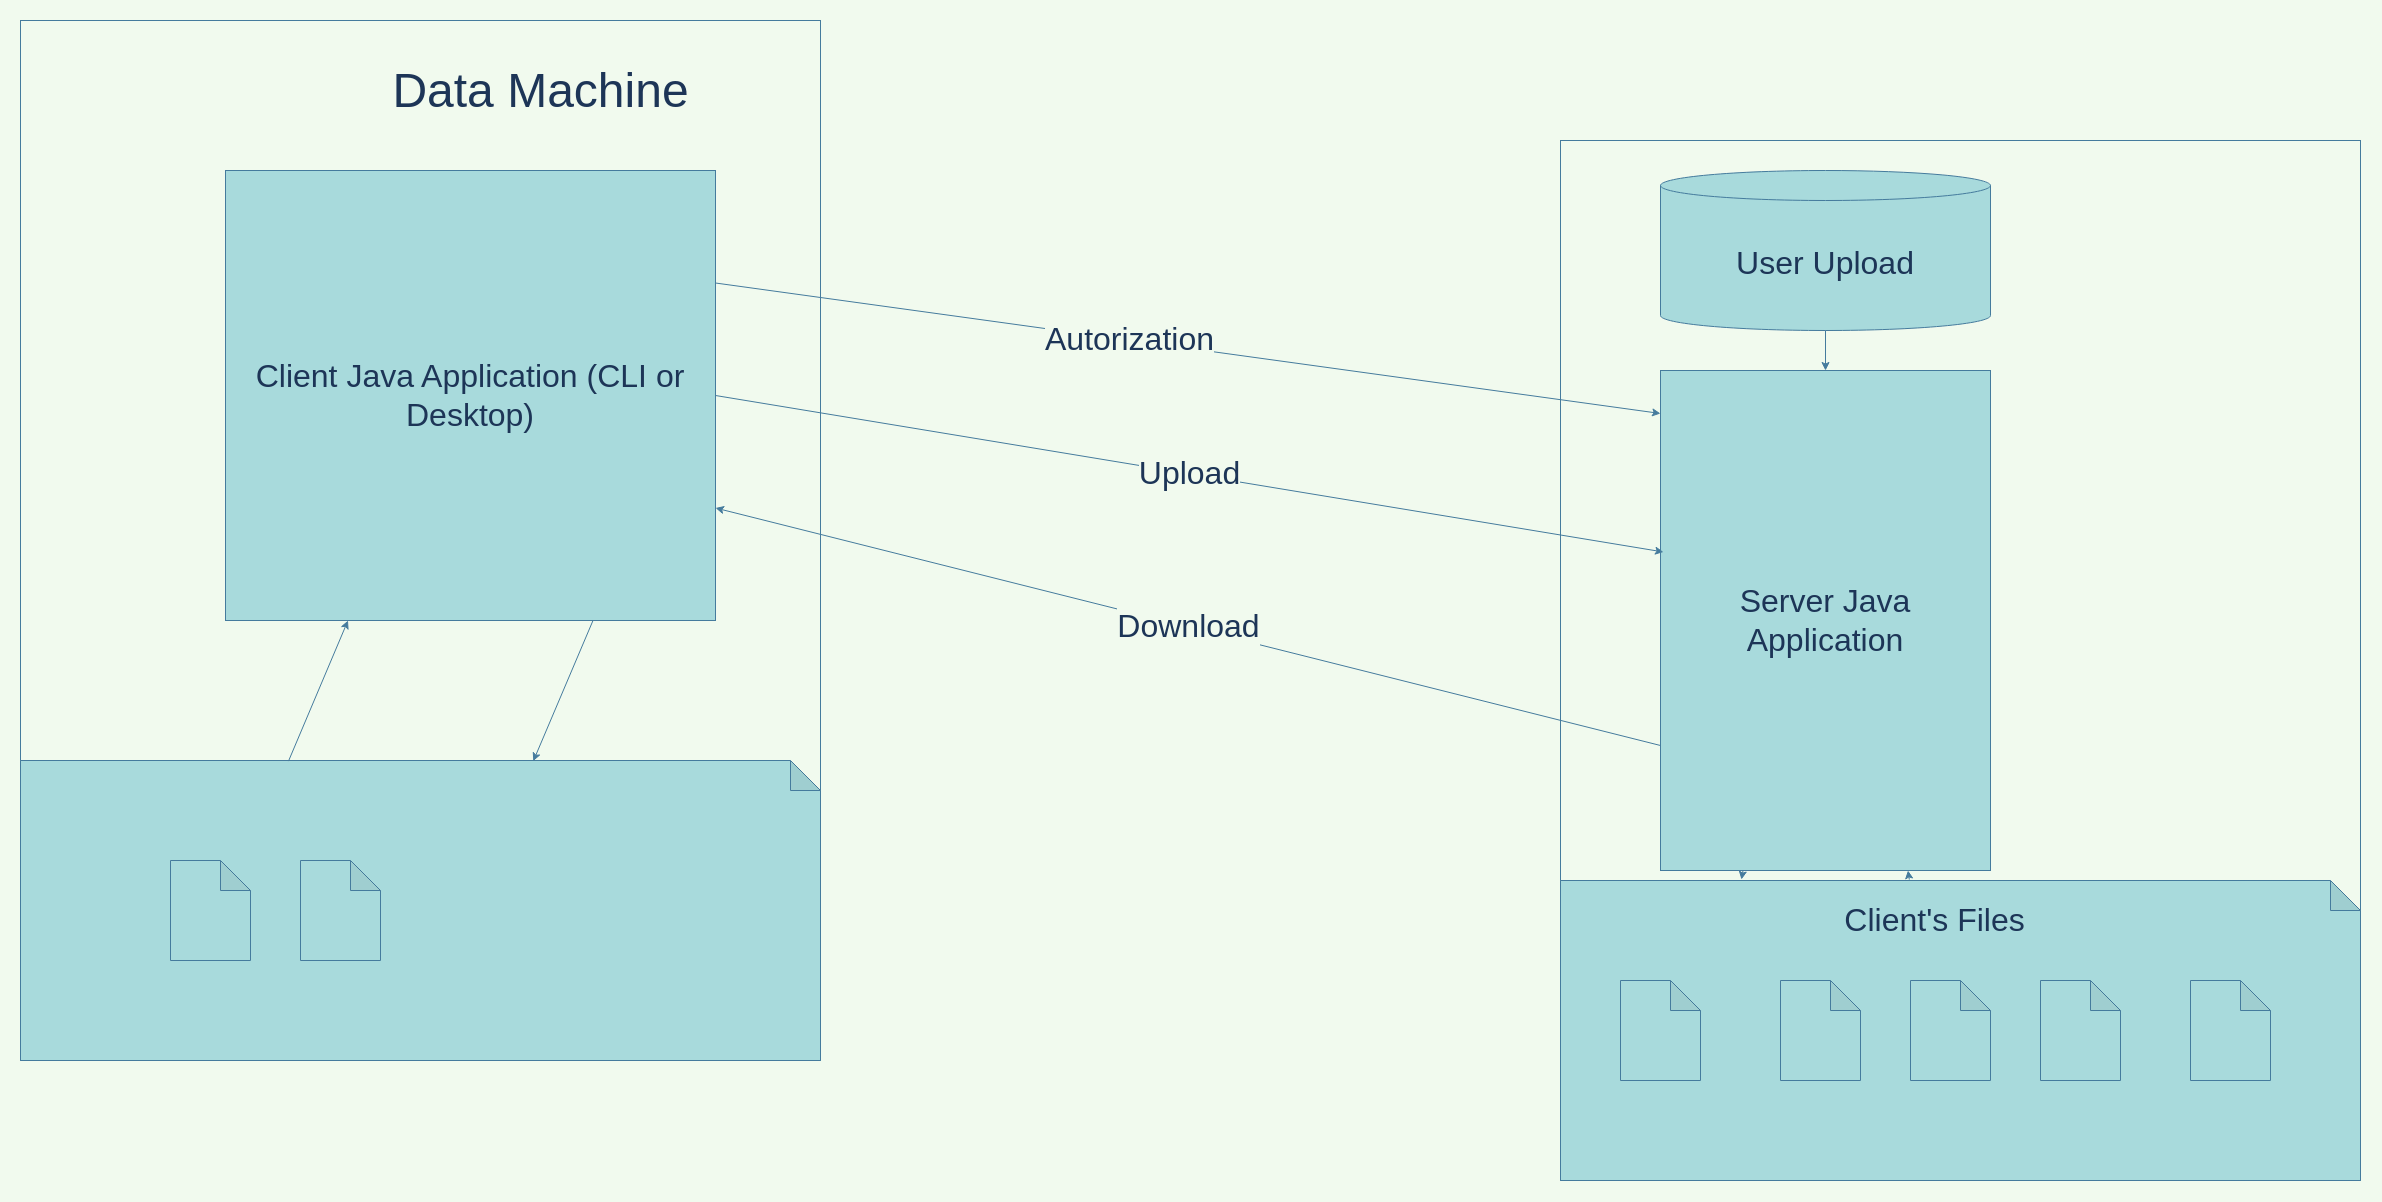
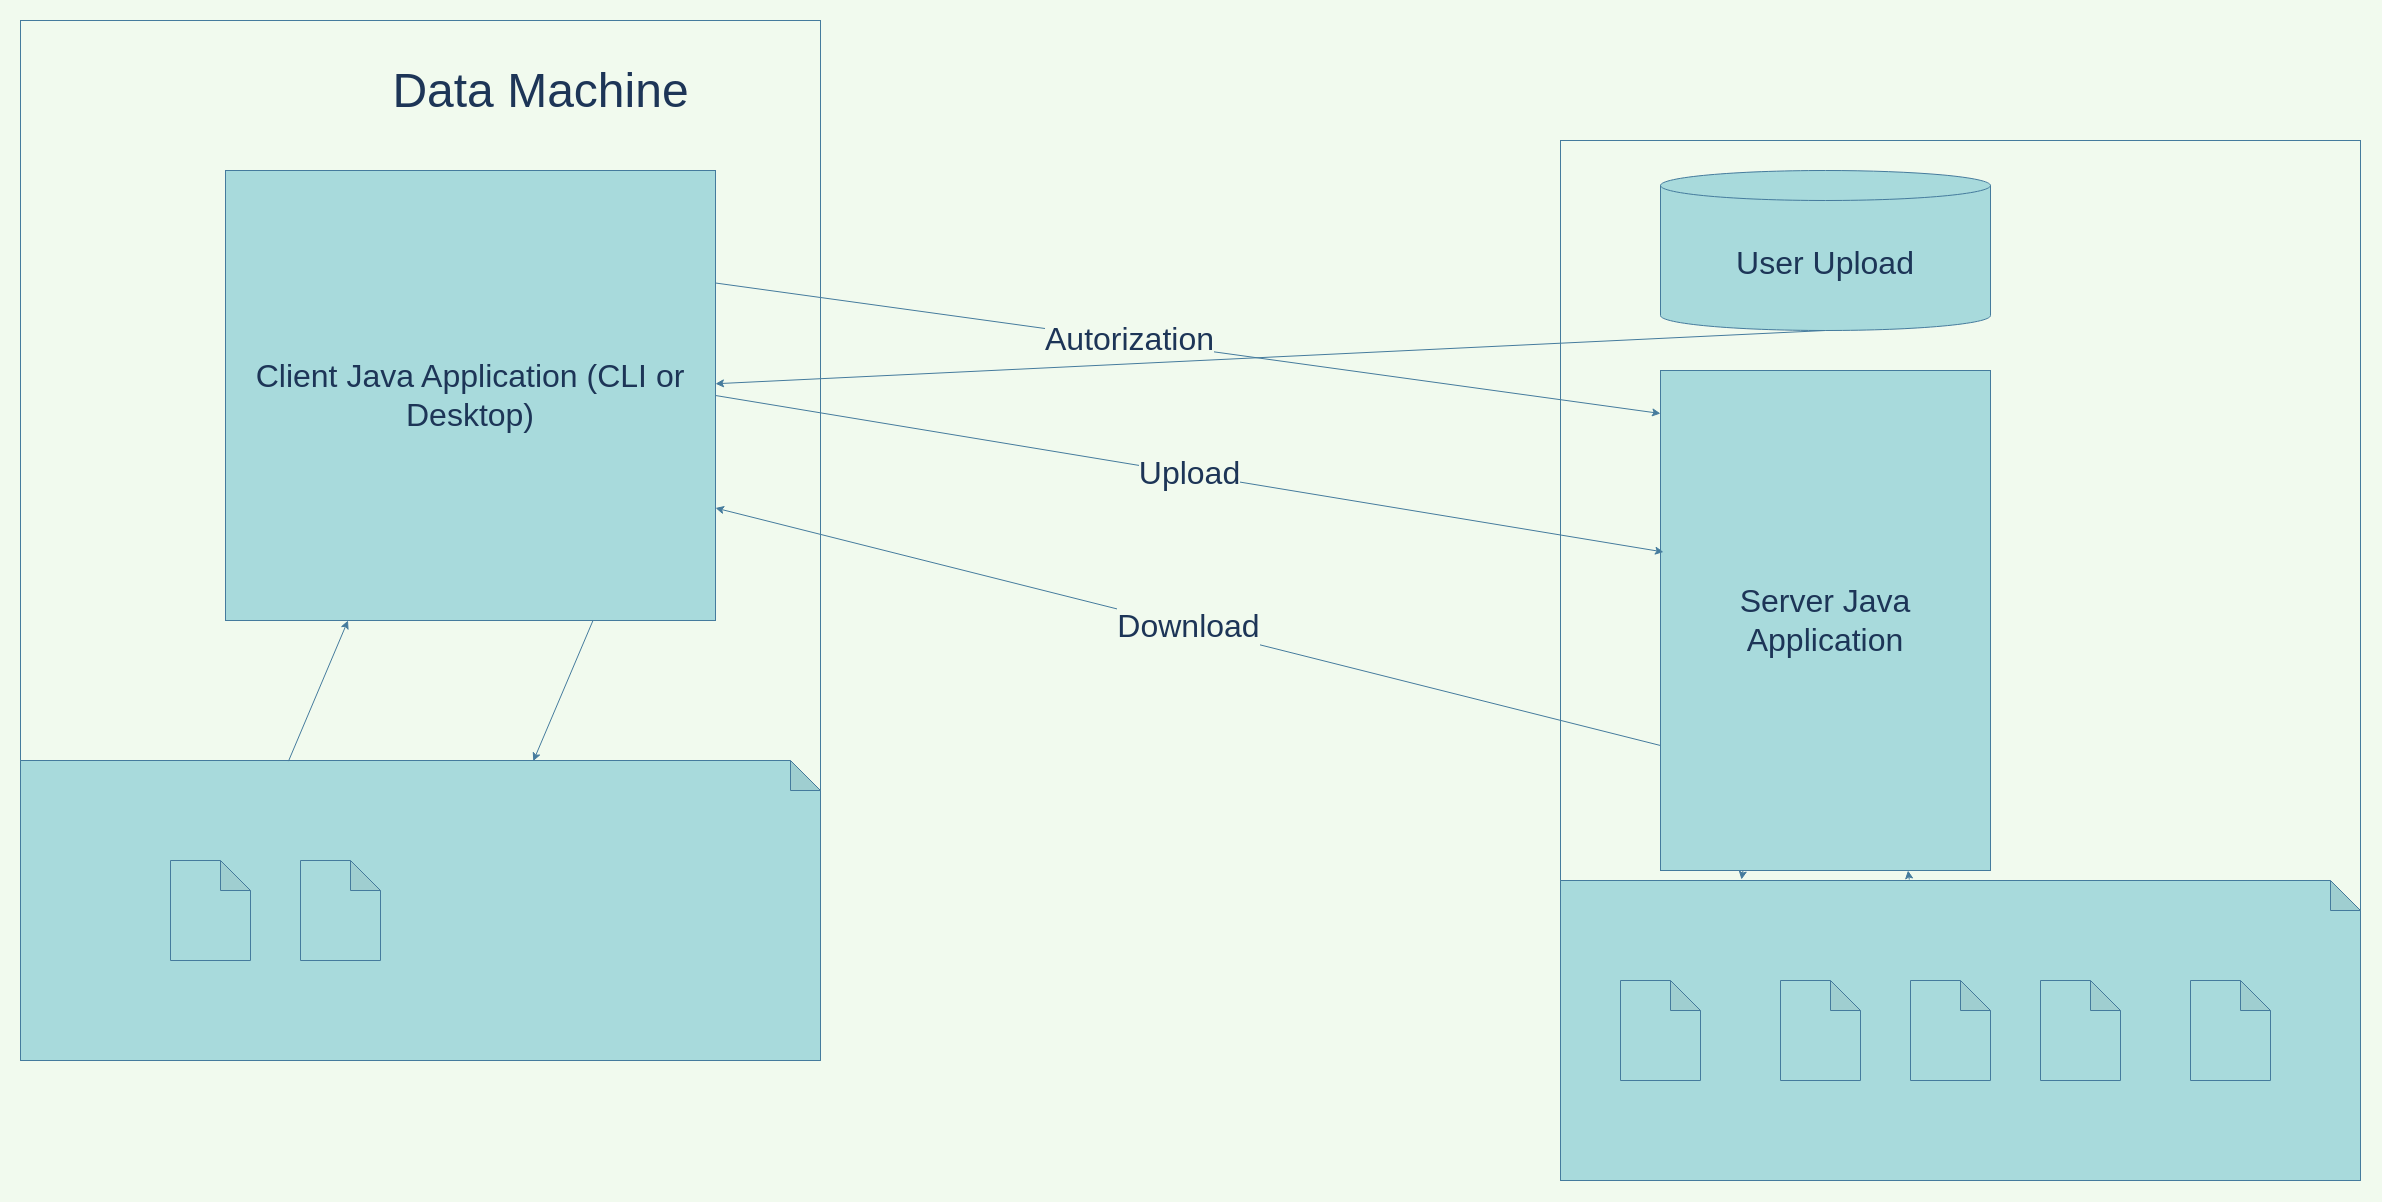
(1826, 347) -> (1545, 344)
(1935, 921) -> none
